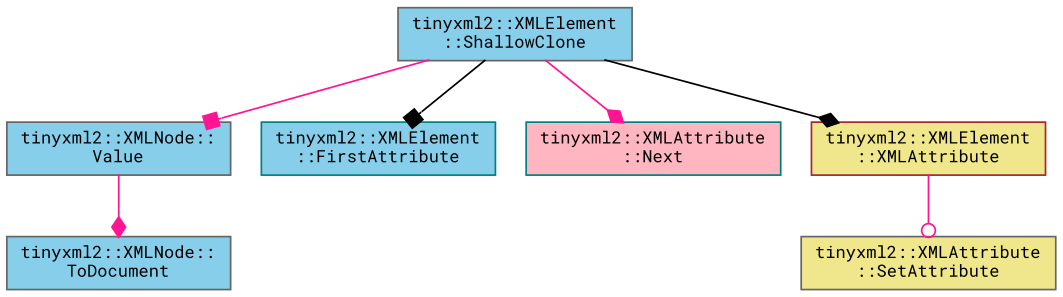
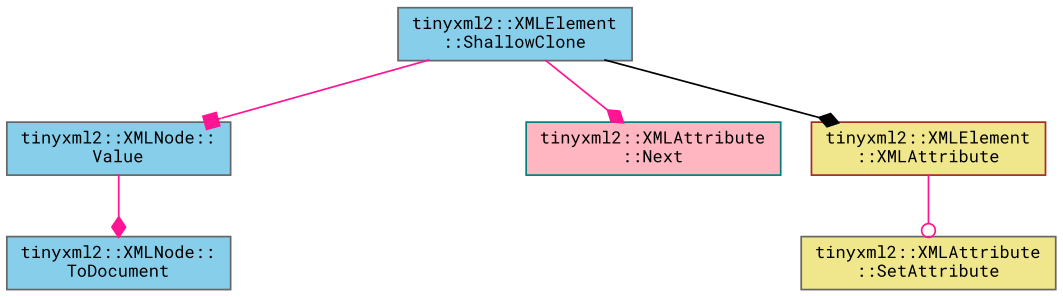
(378, 149) -> none
